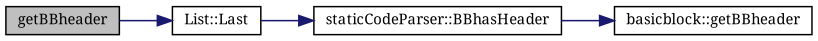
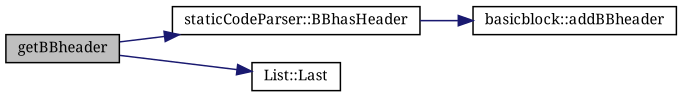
(280, 21) -> (142, 39)
(713, 21) -> (575, 21)
